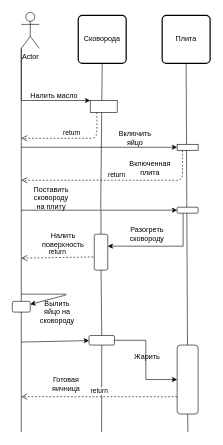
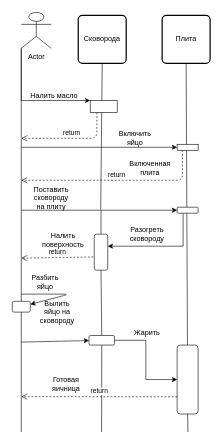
(30, 30) -> (36, 30)
none -> (45, 282)
(147, 357) -> (147, 333)
